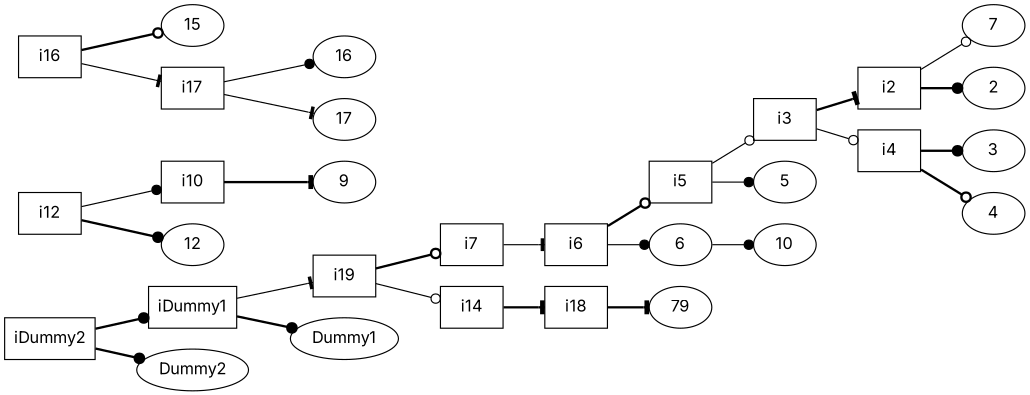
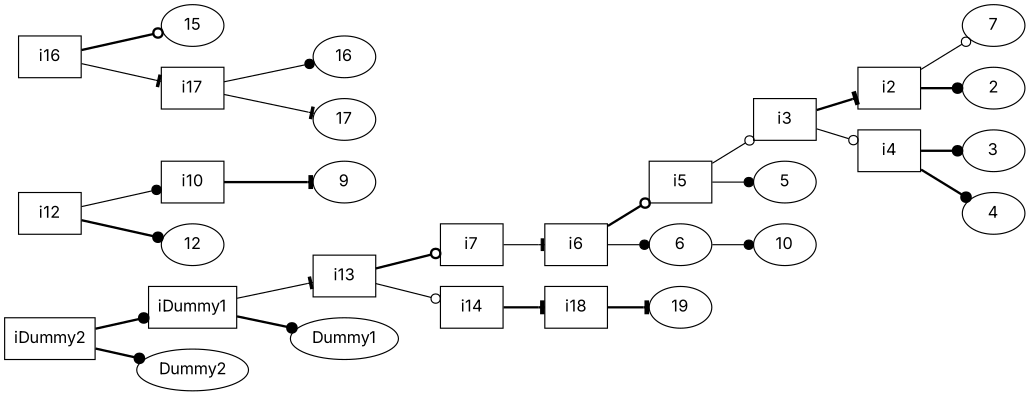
(941, 182) -> (941, 182)
(344, 276) -> (344, 276)
(681, 307) -> (681, 307)
